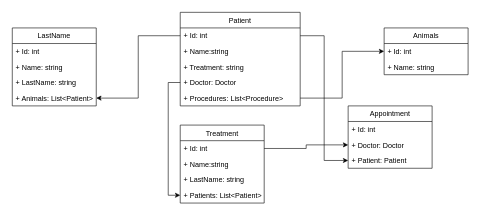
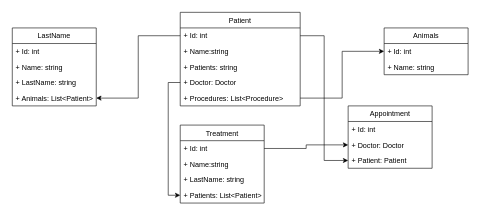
(218, 67) -> (215, 67)
